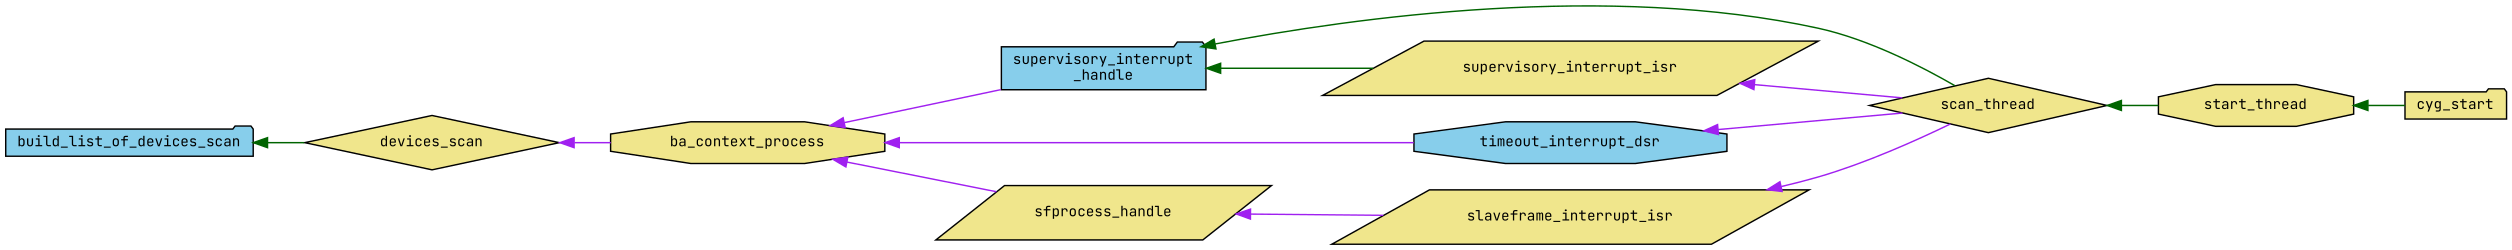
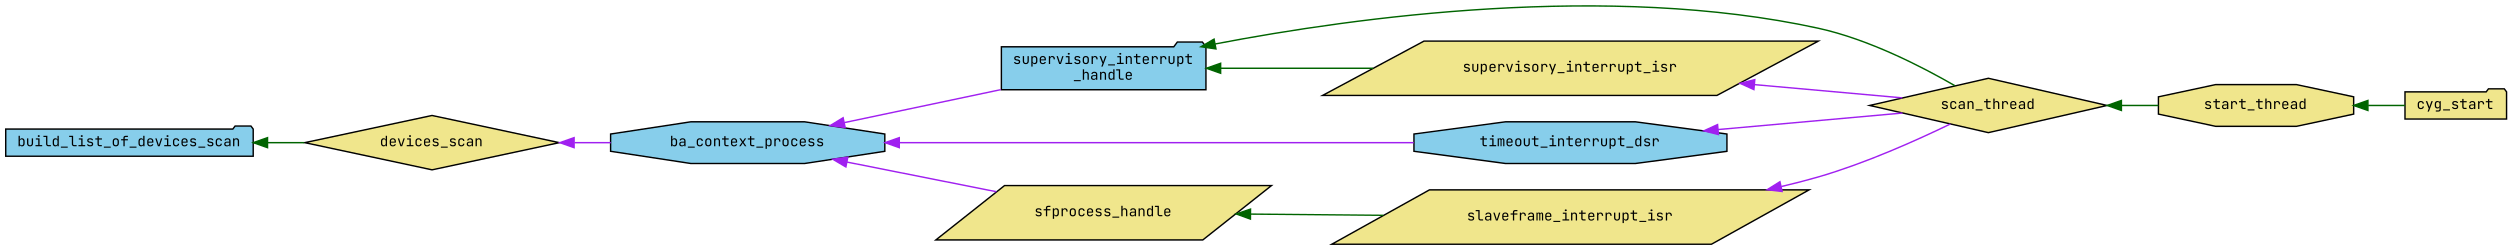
(748, 143) -> (748, 143)
(1317, 215) -> (1317, 215)
